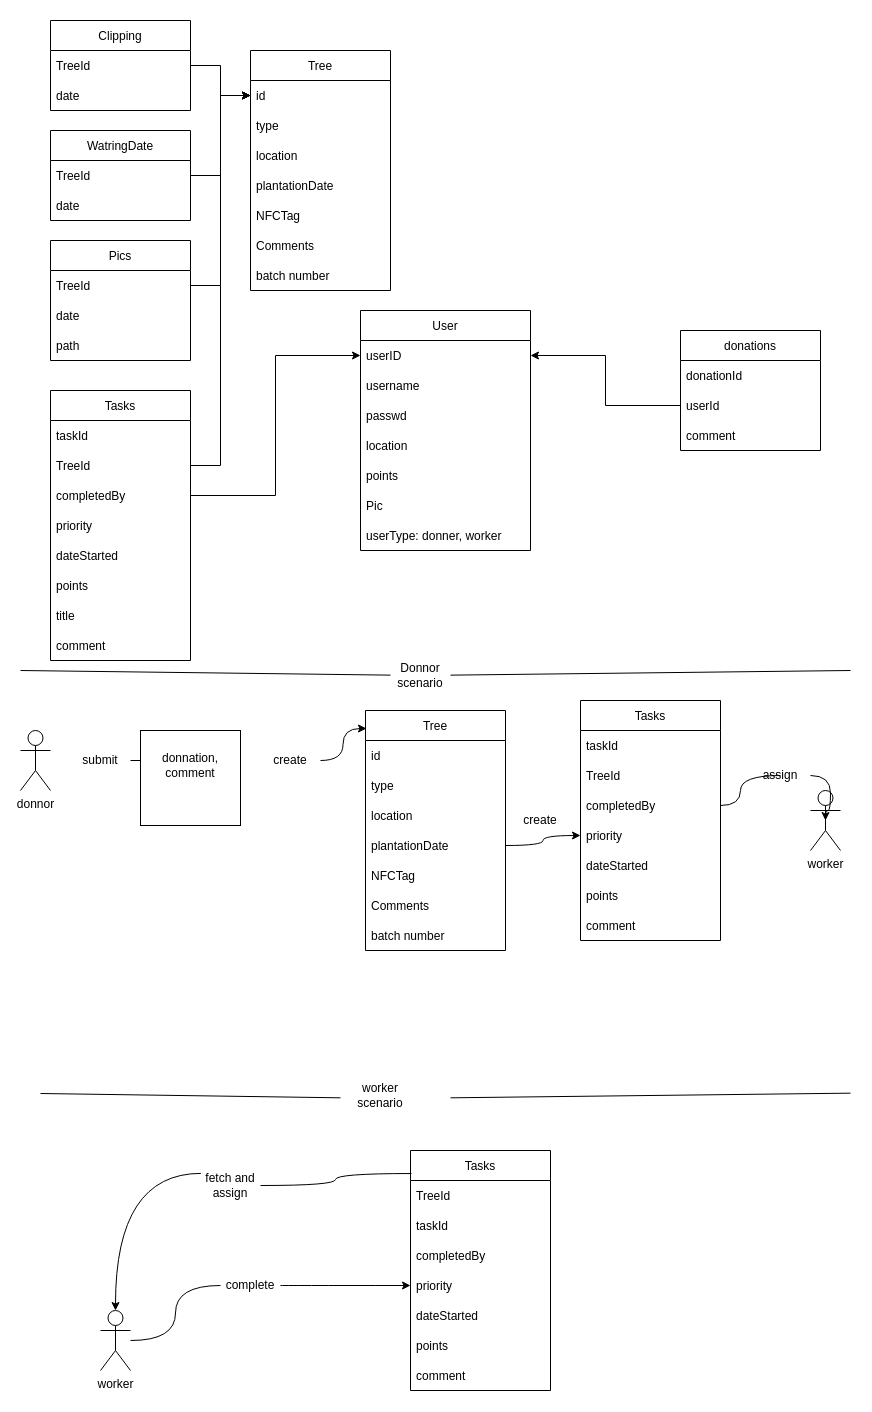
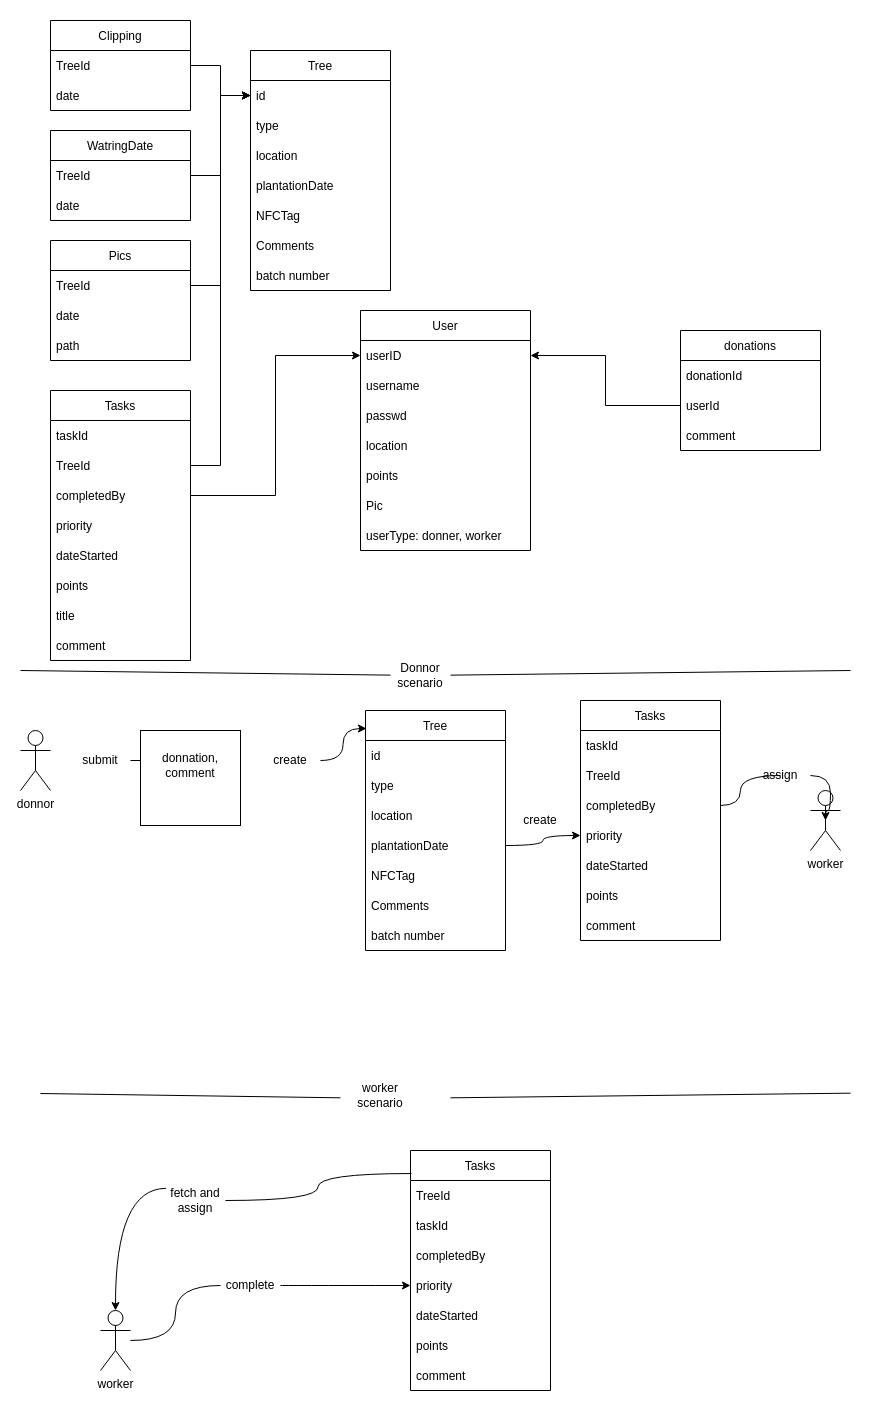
(231, 1186) -> (196, 1201)
